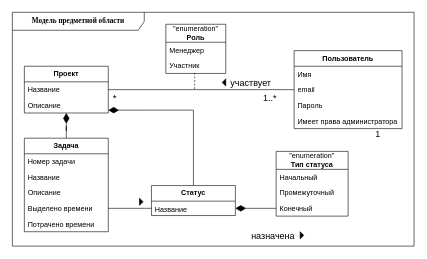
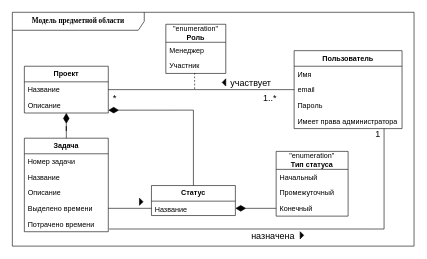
none -> (296, 229)
